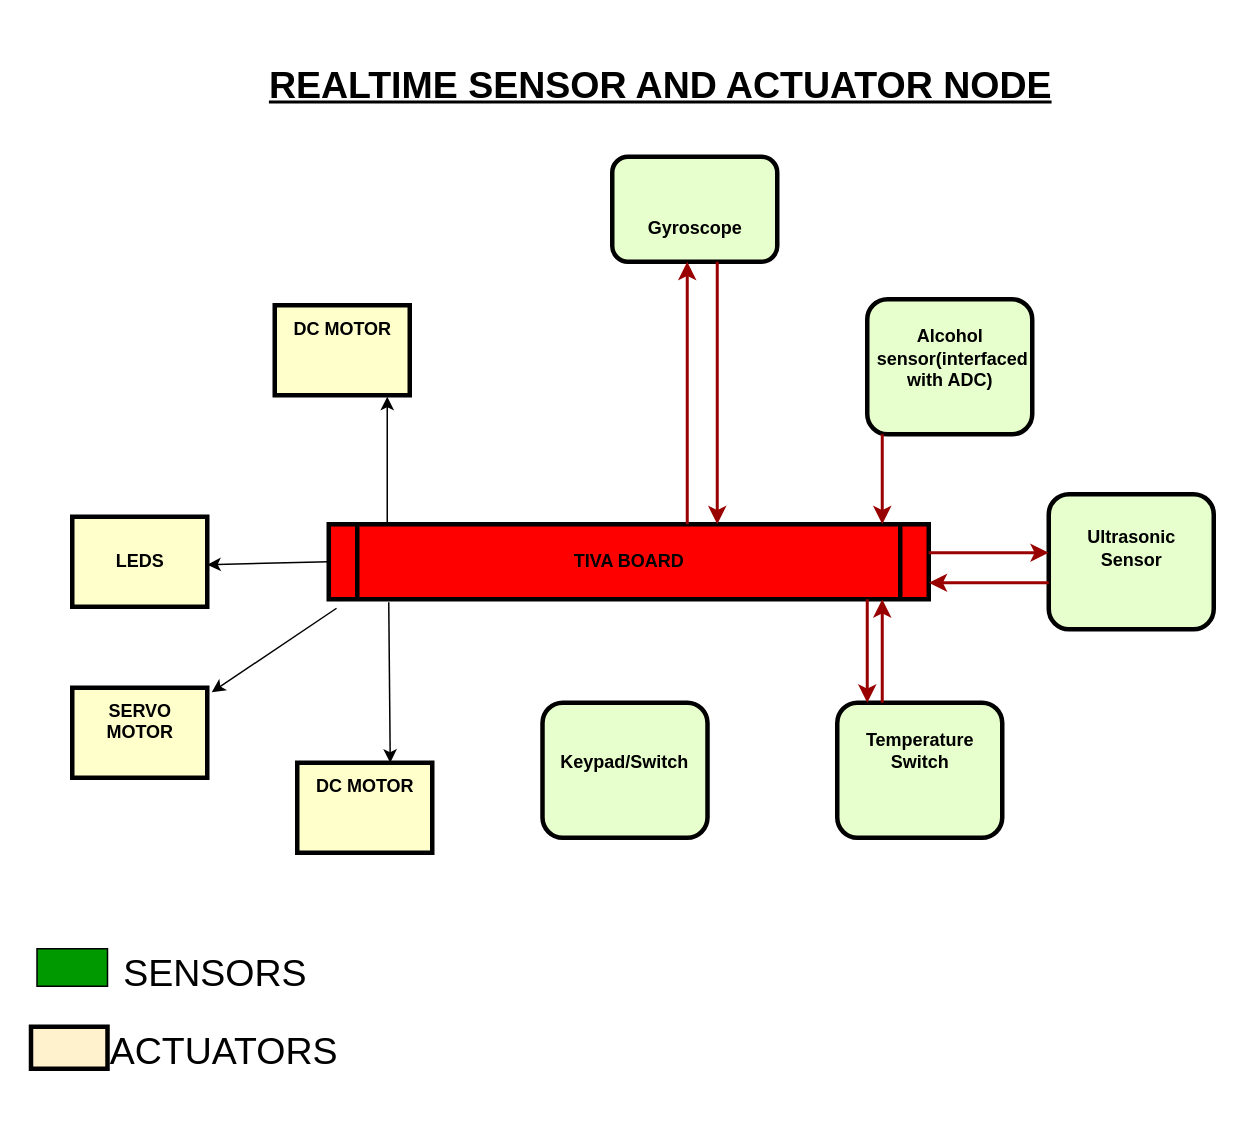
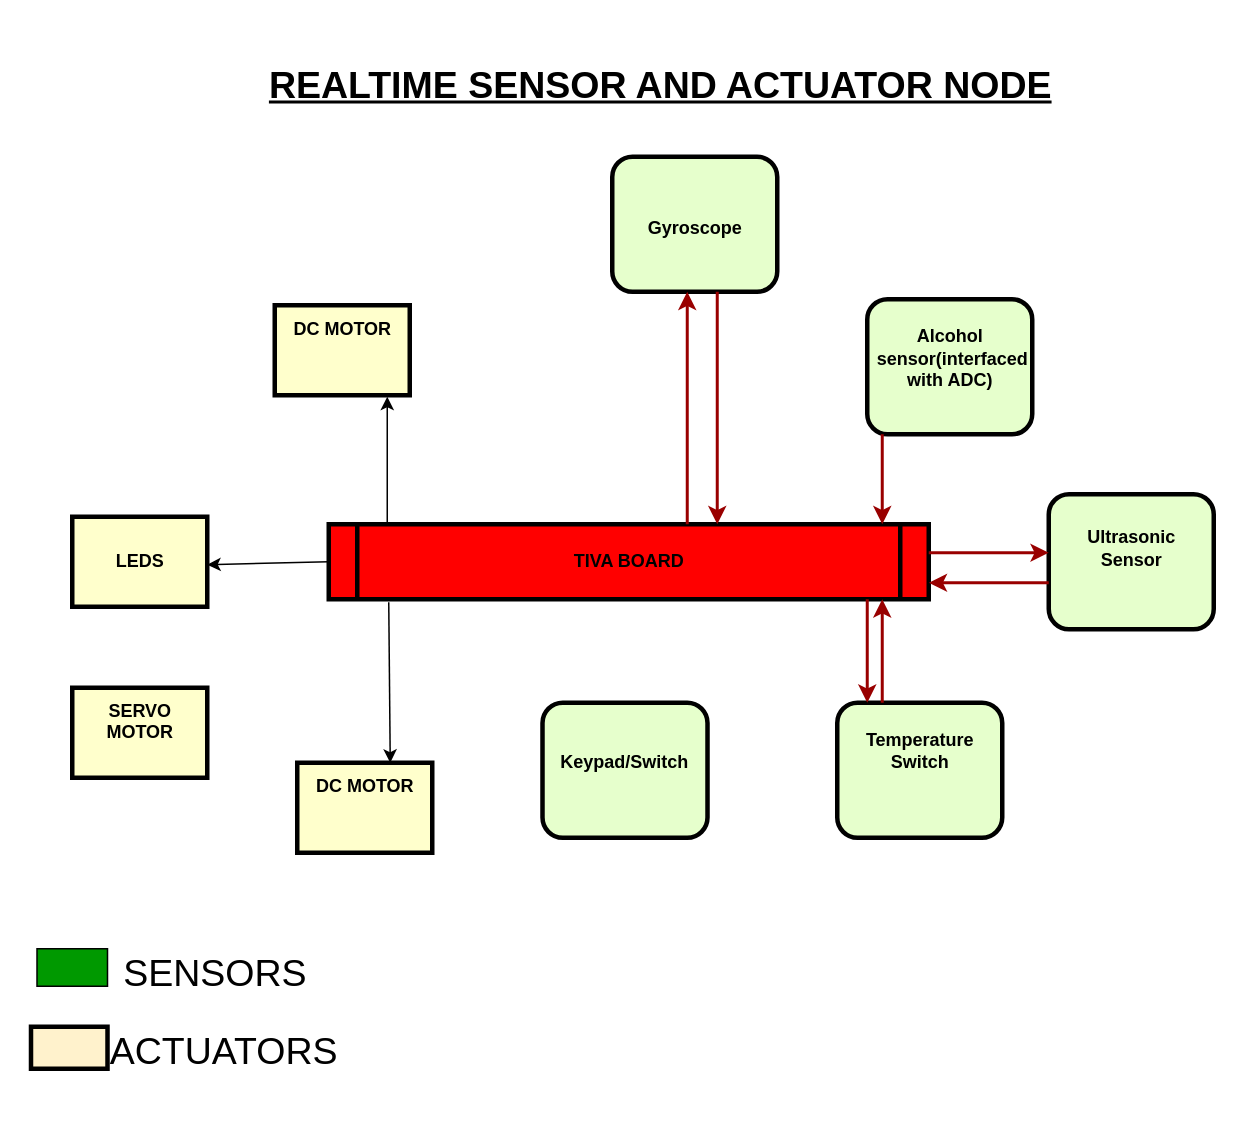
(695, 209) -> (695, 224)
(278, 648) -> none
